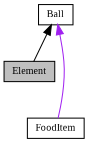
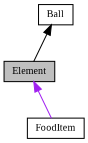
(64, 76) -> (45, 105)
